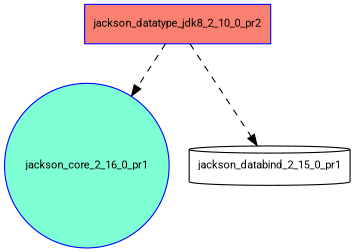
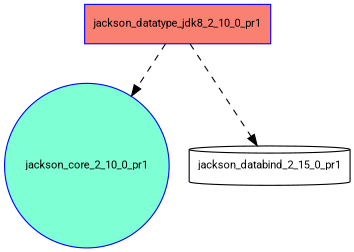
(178, 24) -> (178, 24)
(87, 166) -> (87, 166)
